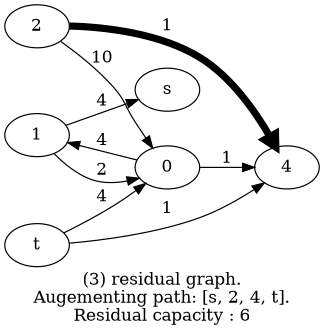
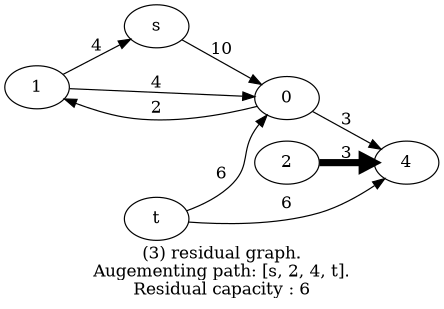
(167, 26) -> (347, 154)
(110, 84) -> (216, 59)
(102, 141) -> (157, 108)
(227, 158) -> (347, 120)
(102, 170) -> (157, 83)
(102, 197) -> (222, 174)
(167, 209) -> (287, 204)
